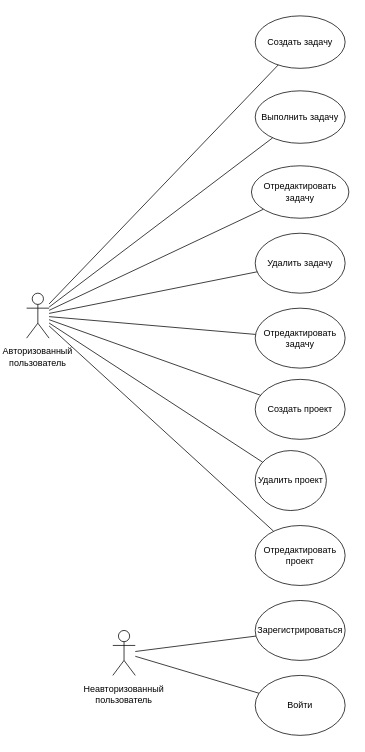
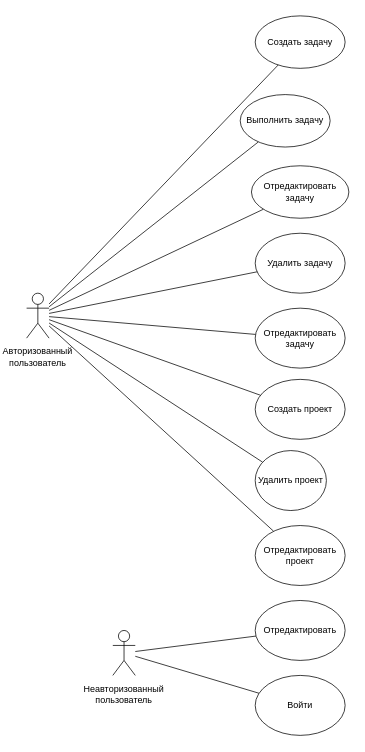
(300, 117) -> (285, 120)
(300, 630) -> (300, 630)
